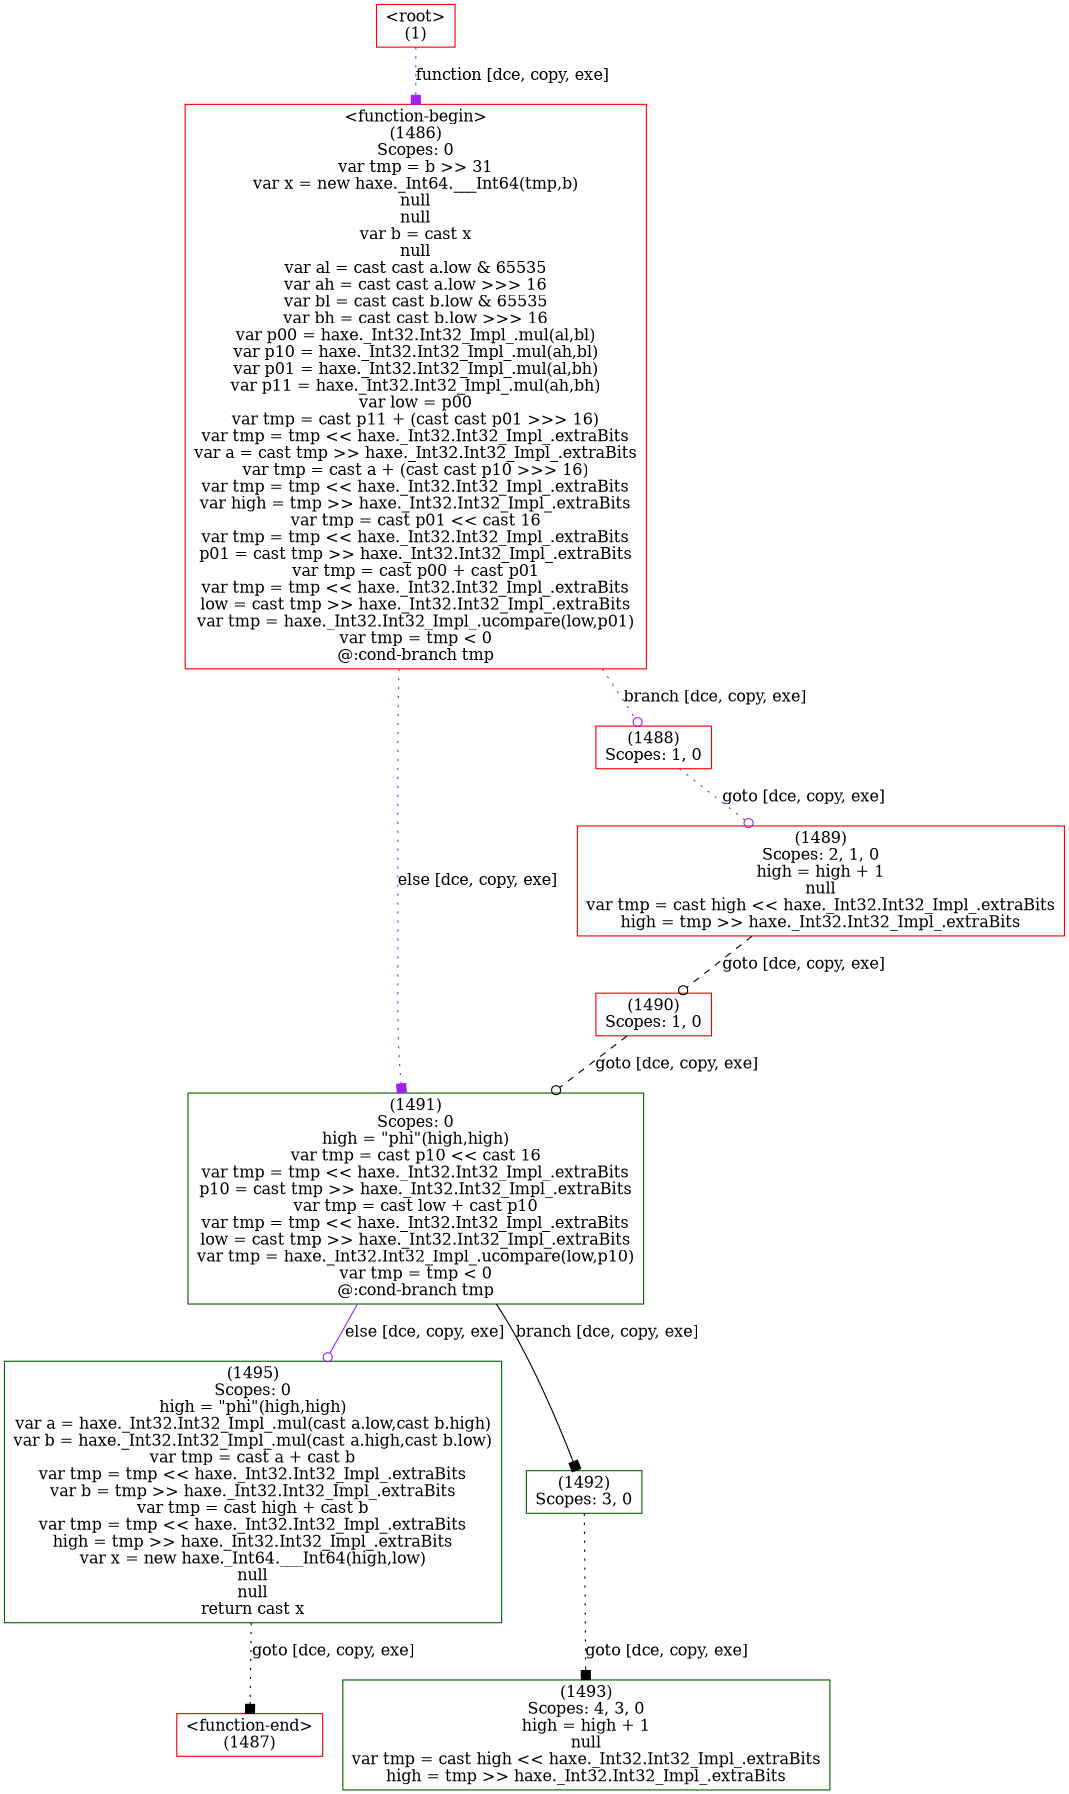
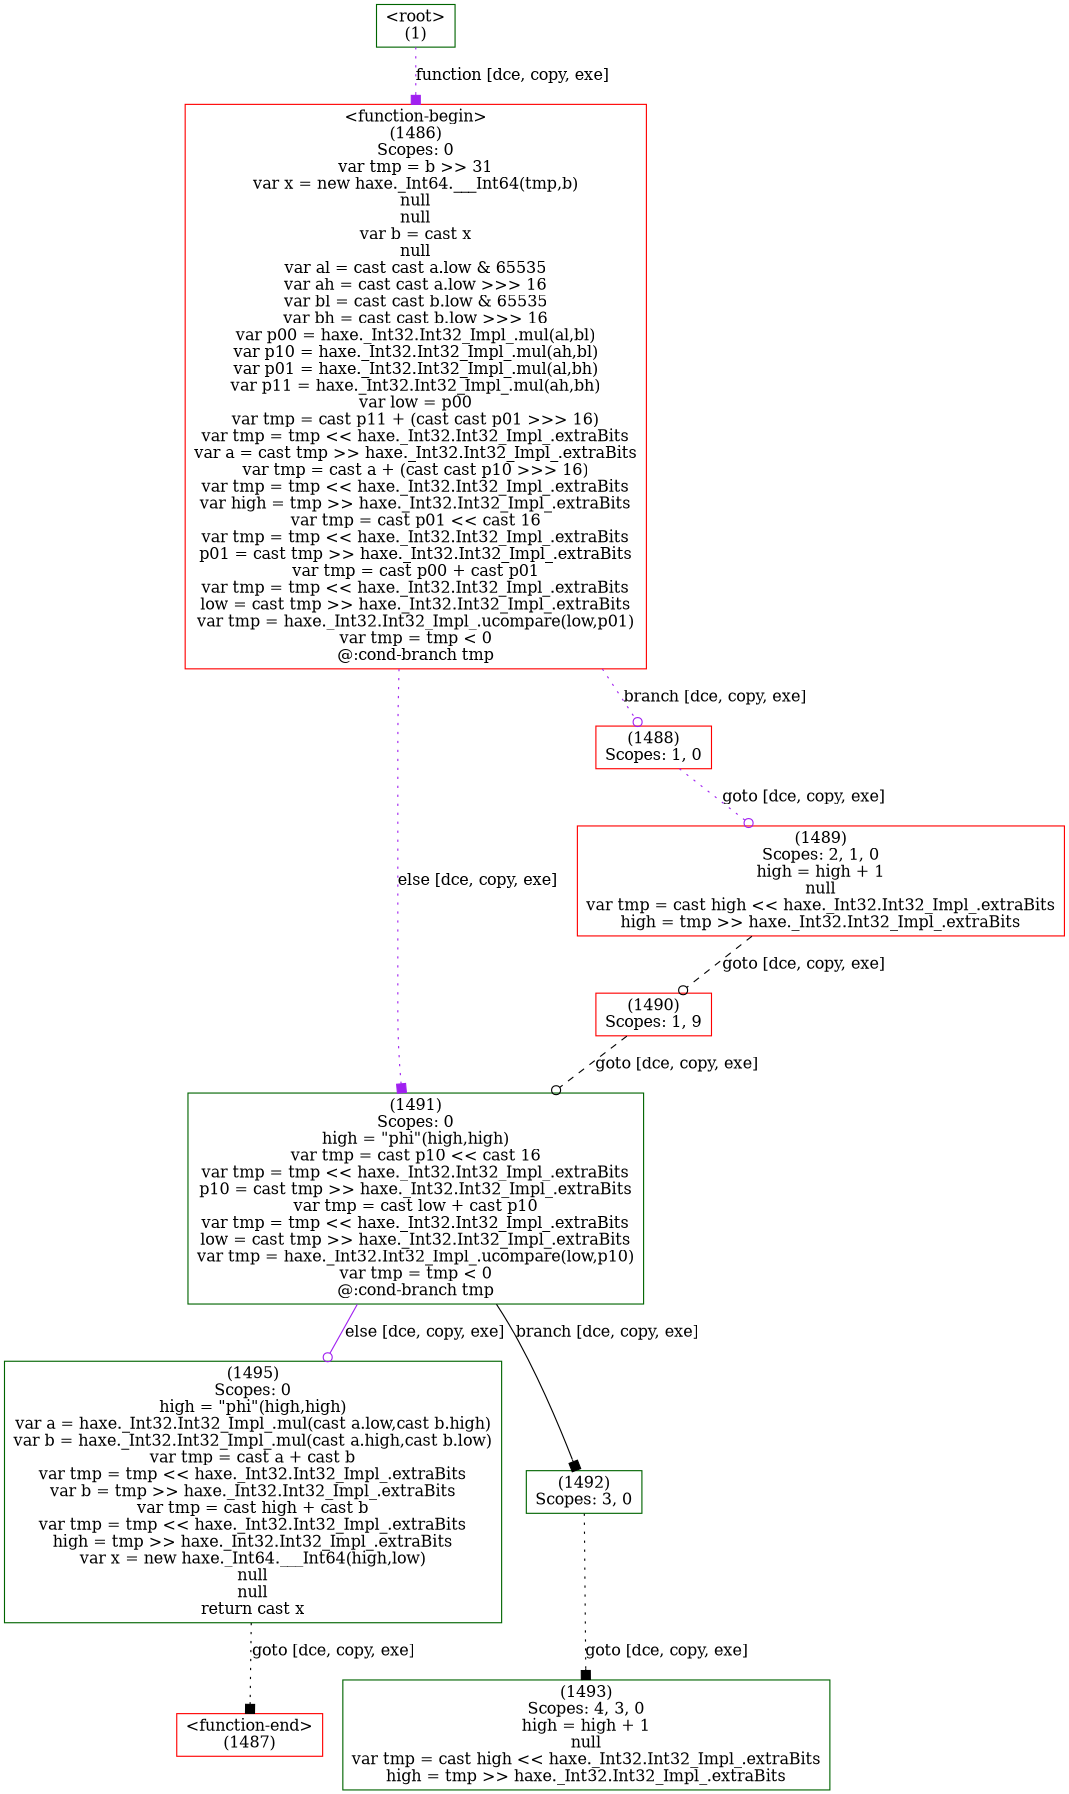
(416, 26) -> (416, 26)
(654, 1014) -> (654, 1014)
